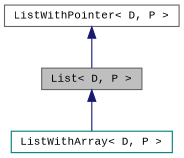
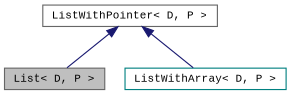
(92, 116) -> (172, 51)
